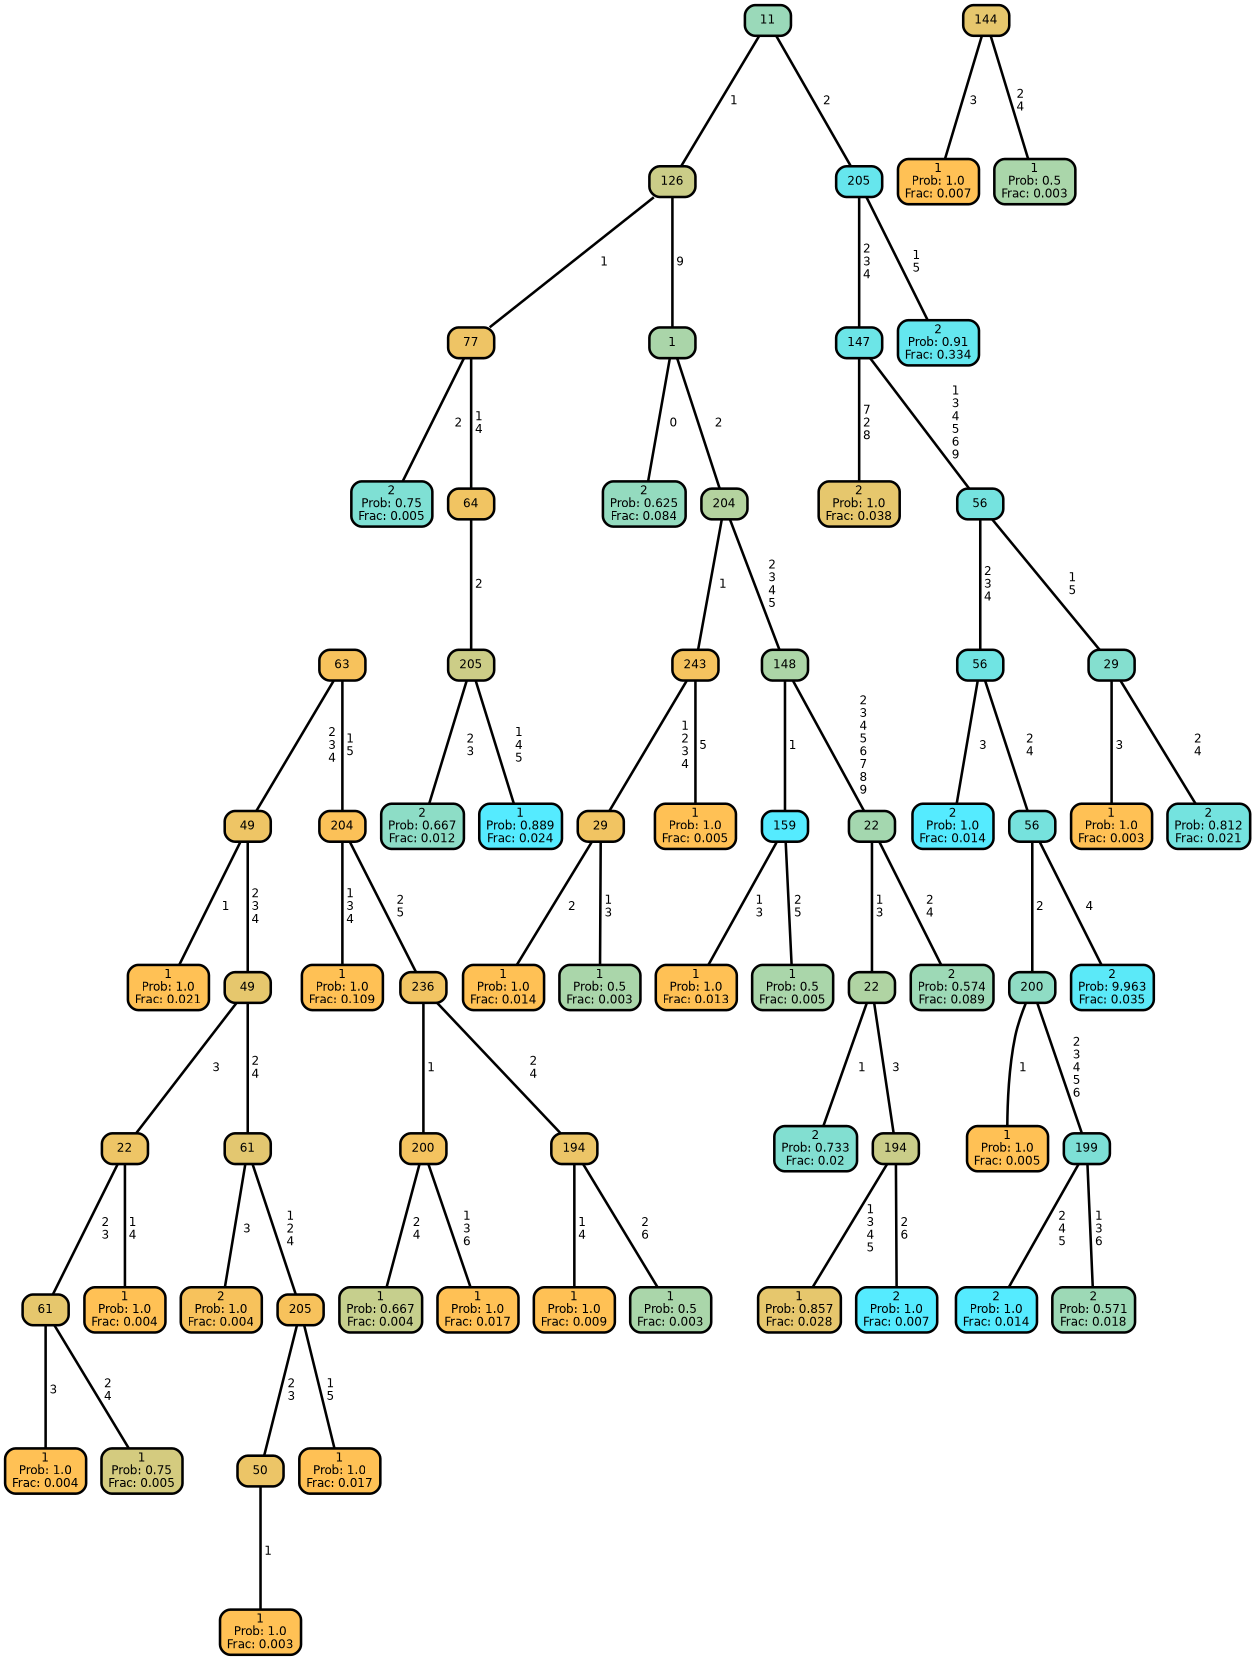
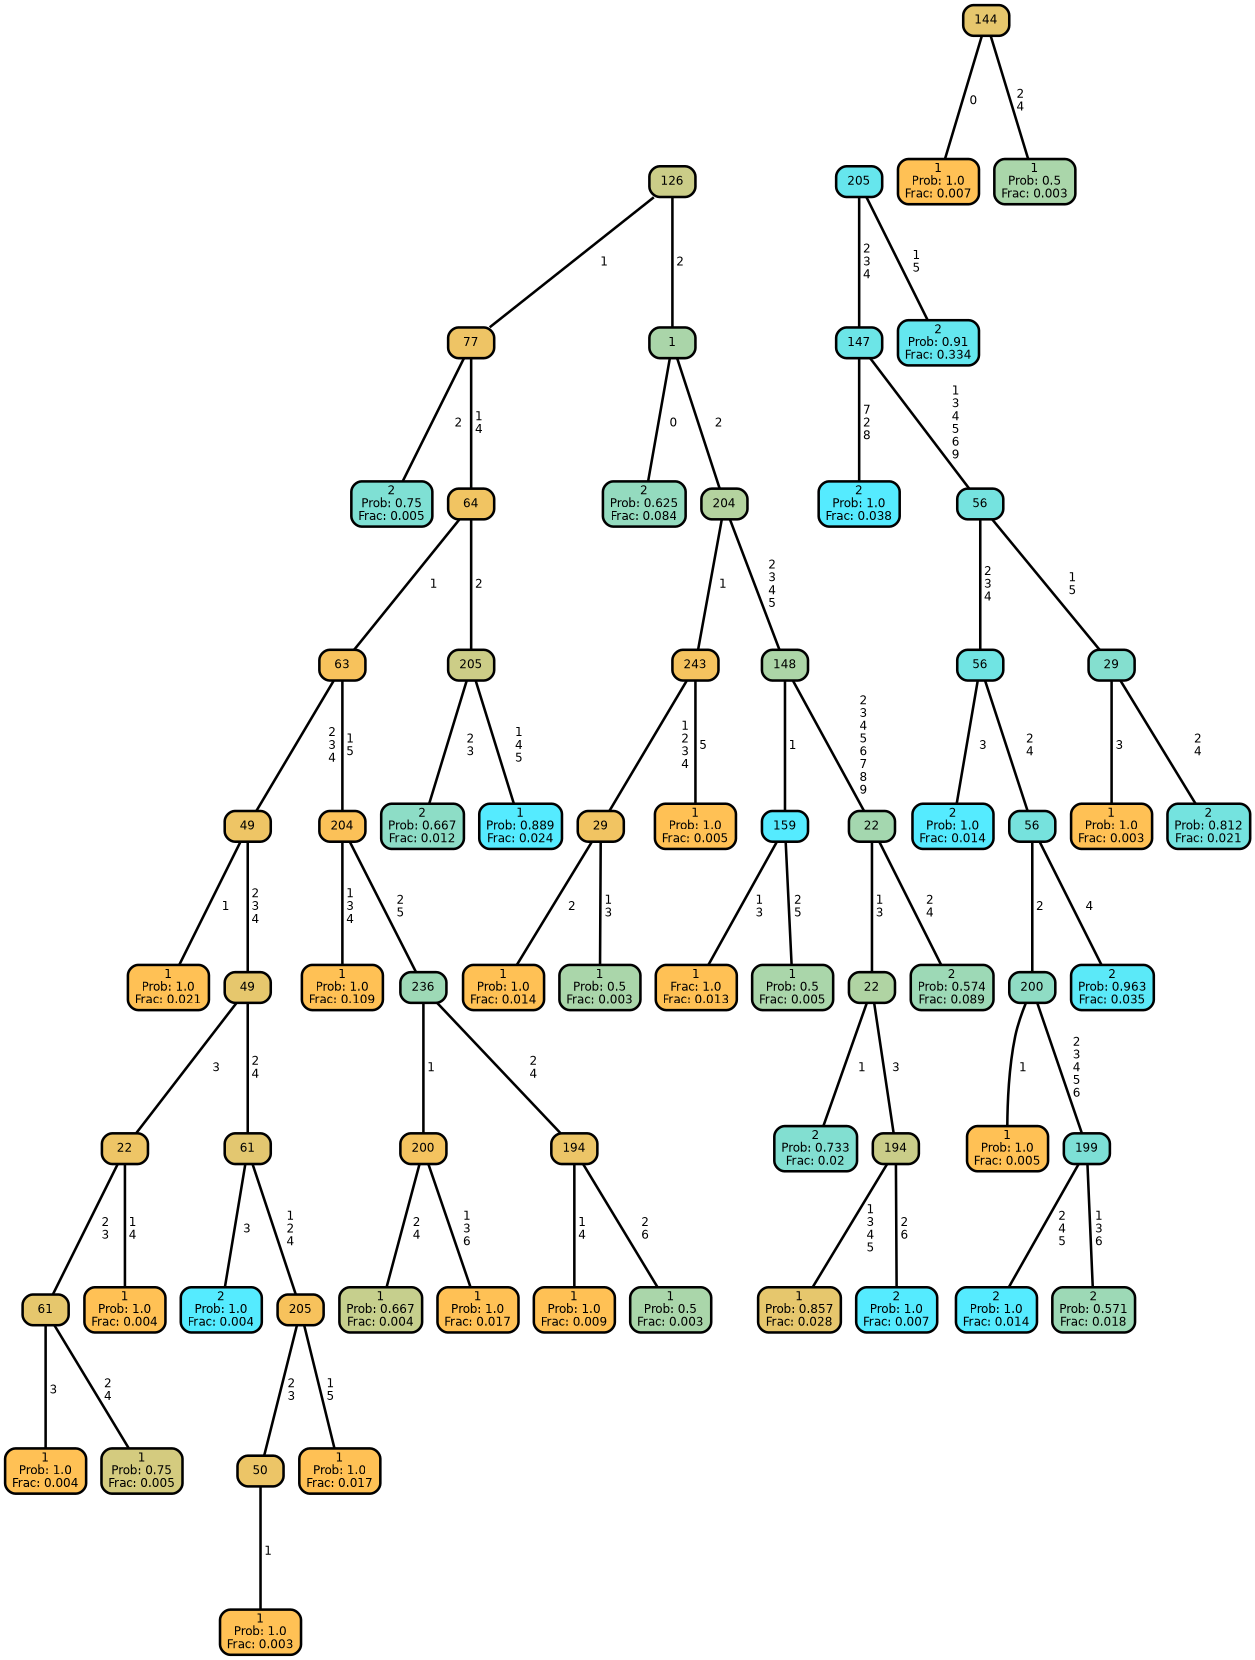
(768, 20) -> none
(972, 101) -> (972, 101)
(678, 262) -> (678, 262)
(859, 504) -> (859, 504)
none -> (407, 585)
(423, 988) -> (423, 988)
(696, 988) -> (696, 988)
(1112, 988) -> (1112, 988)
(221, 1310) -> (221, 1310)
